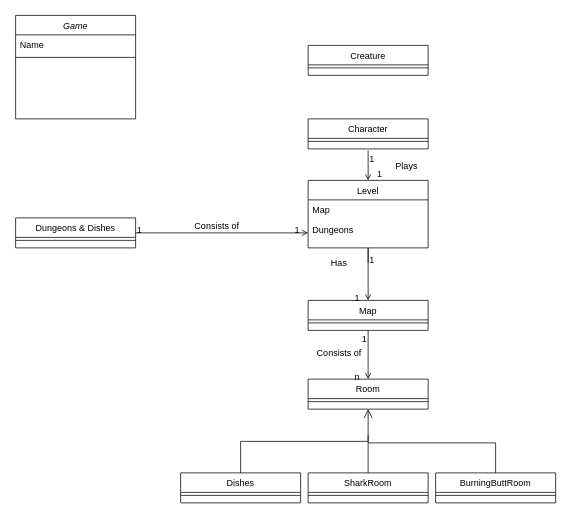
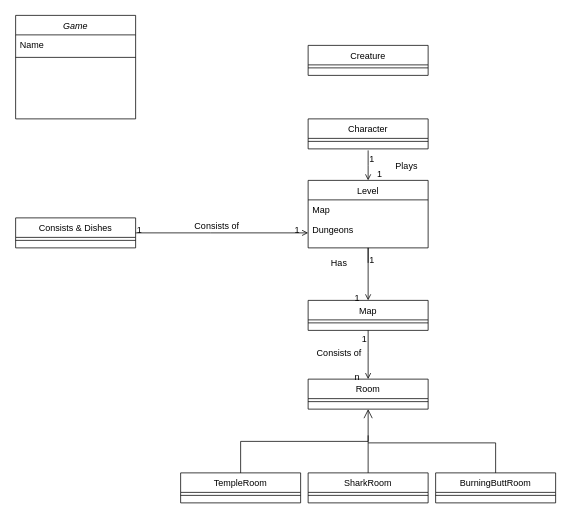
(75, 228) -> (75, 228)
(240, 483) -> (240, 483)
